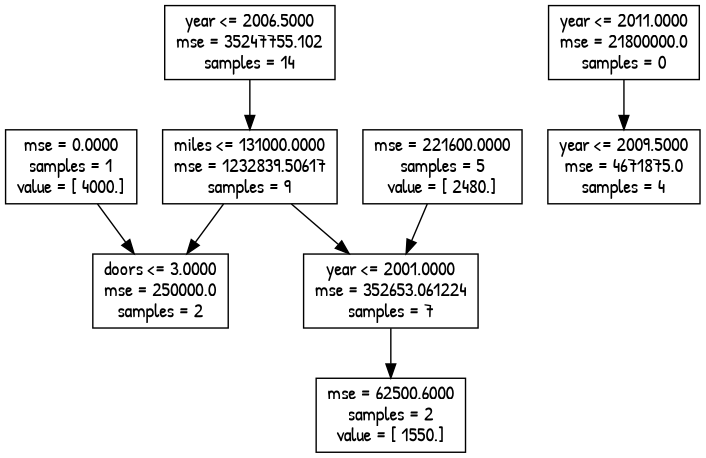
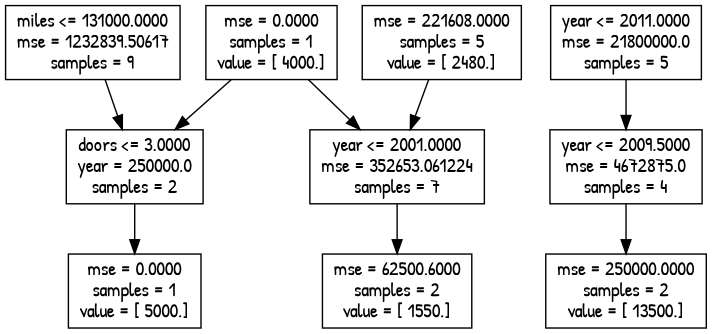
(250, 43) -> none
(624, 43) -> (626, 43)
(442, 167) -> (442, 43)
(624, 167) -> (626, 167)
(315, 224) -> (329, 100)
none -> (135, 291)
(161, 291) -> (135, 167)
none -> (626, 291)
